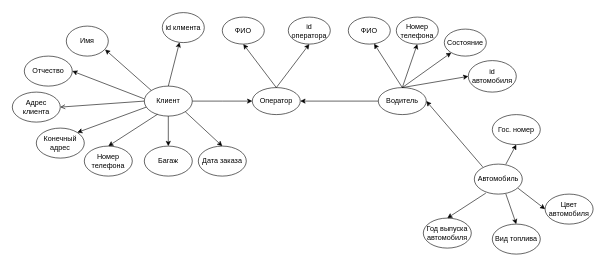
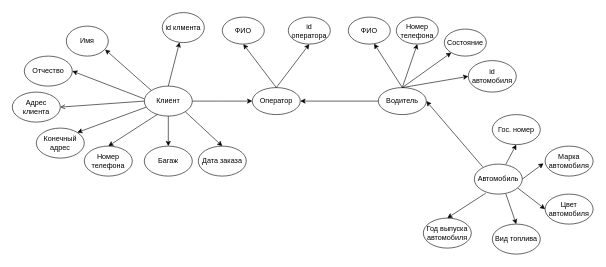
none -> (569, 161)
none -> (531, 172)
